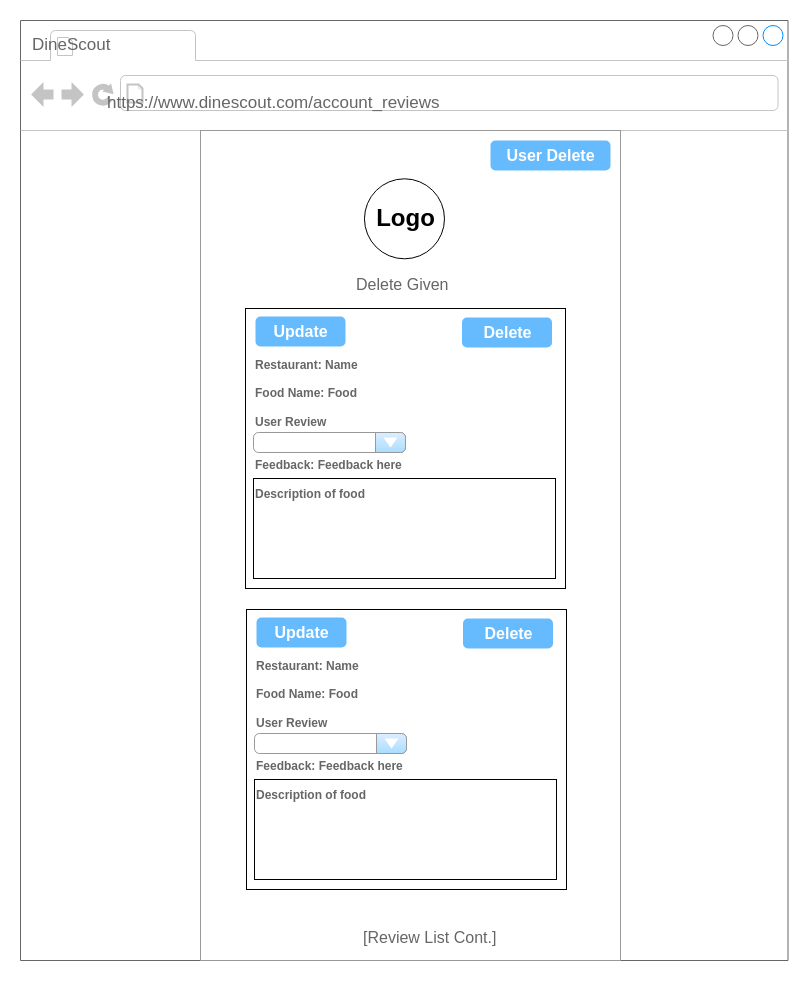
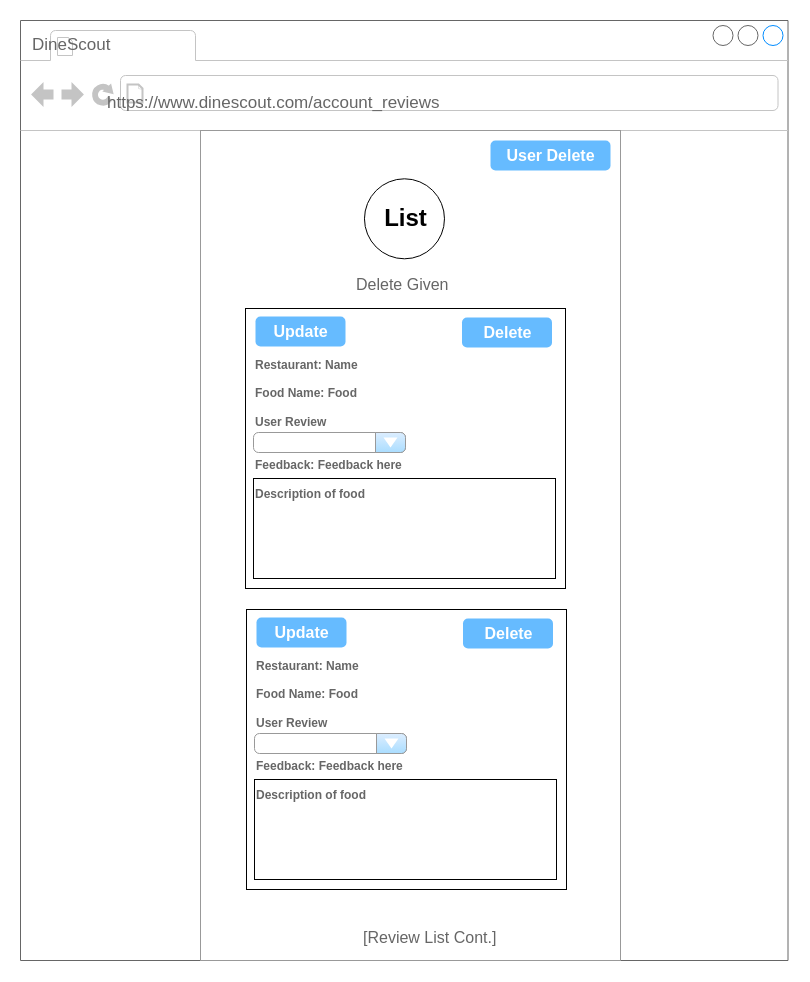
(406, 219) -> (406, 219)
